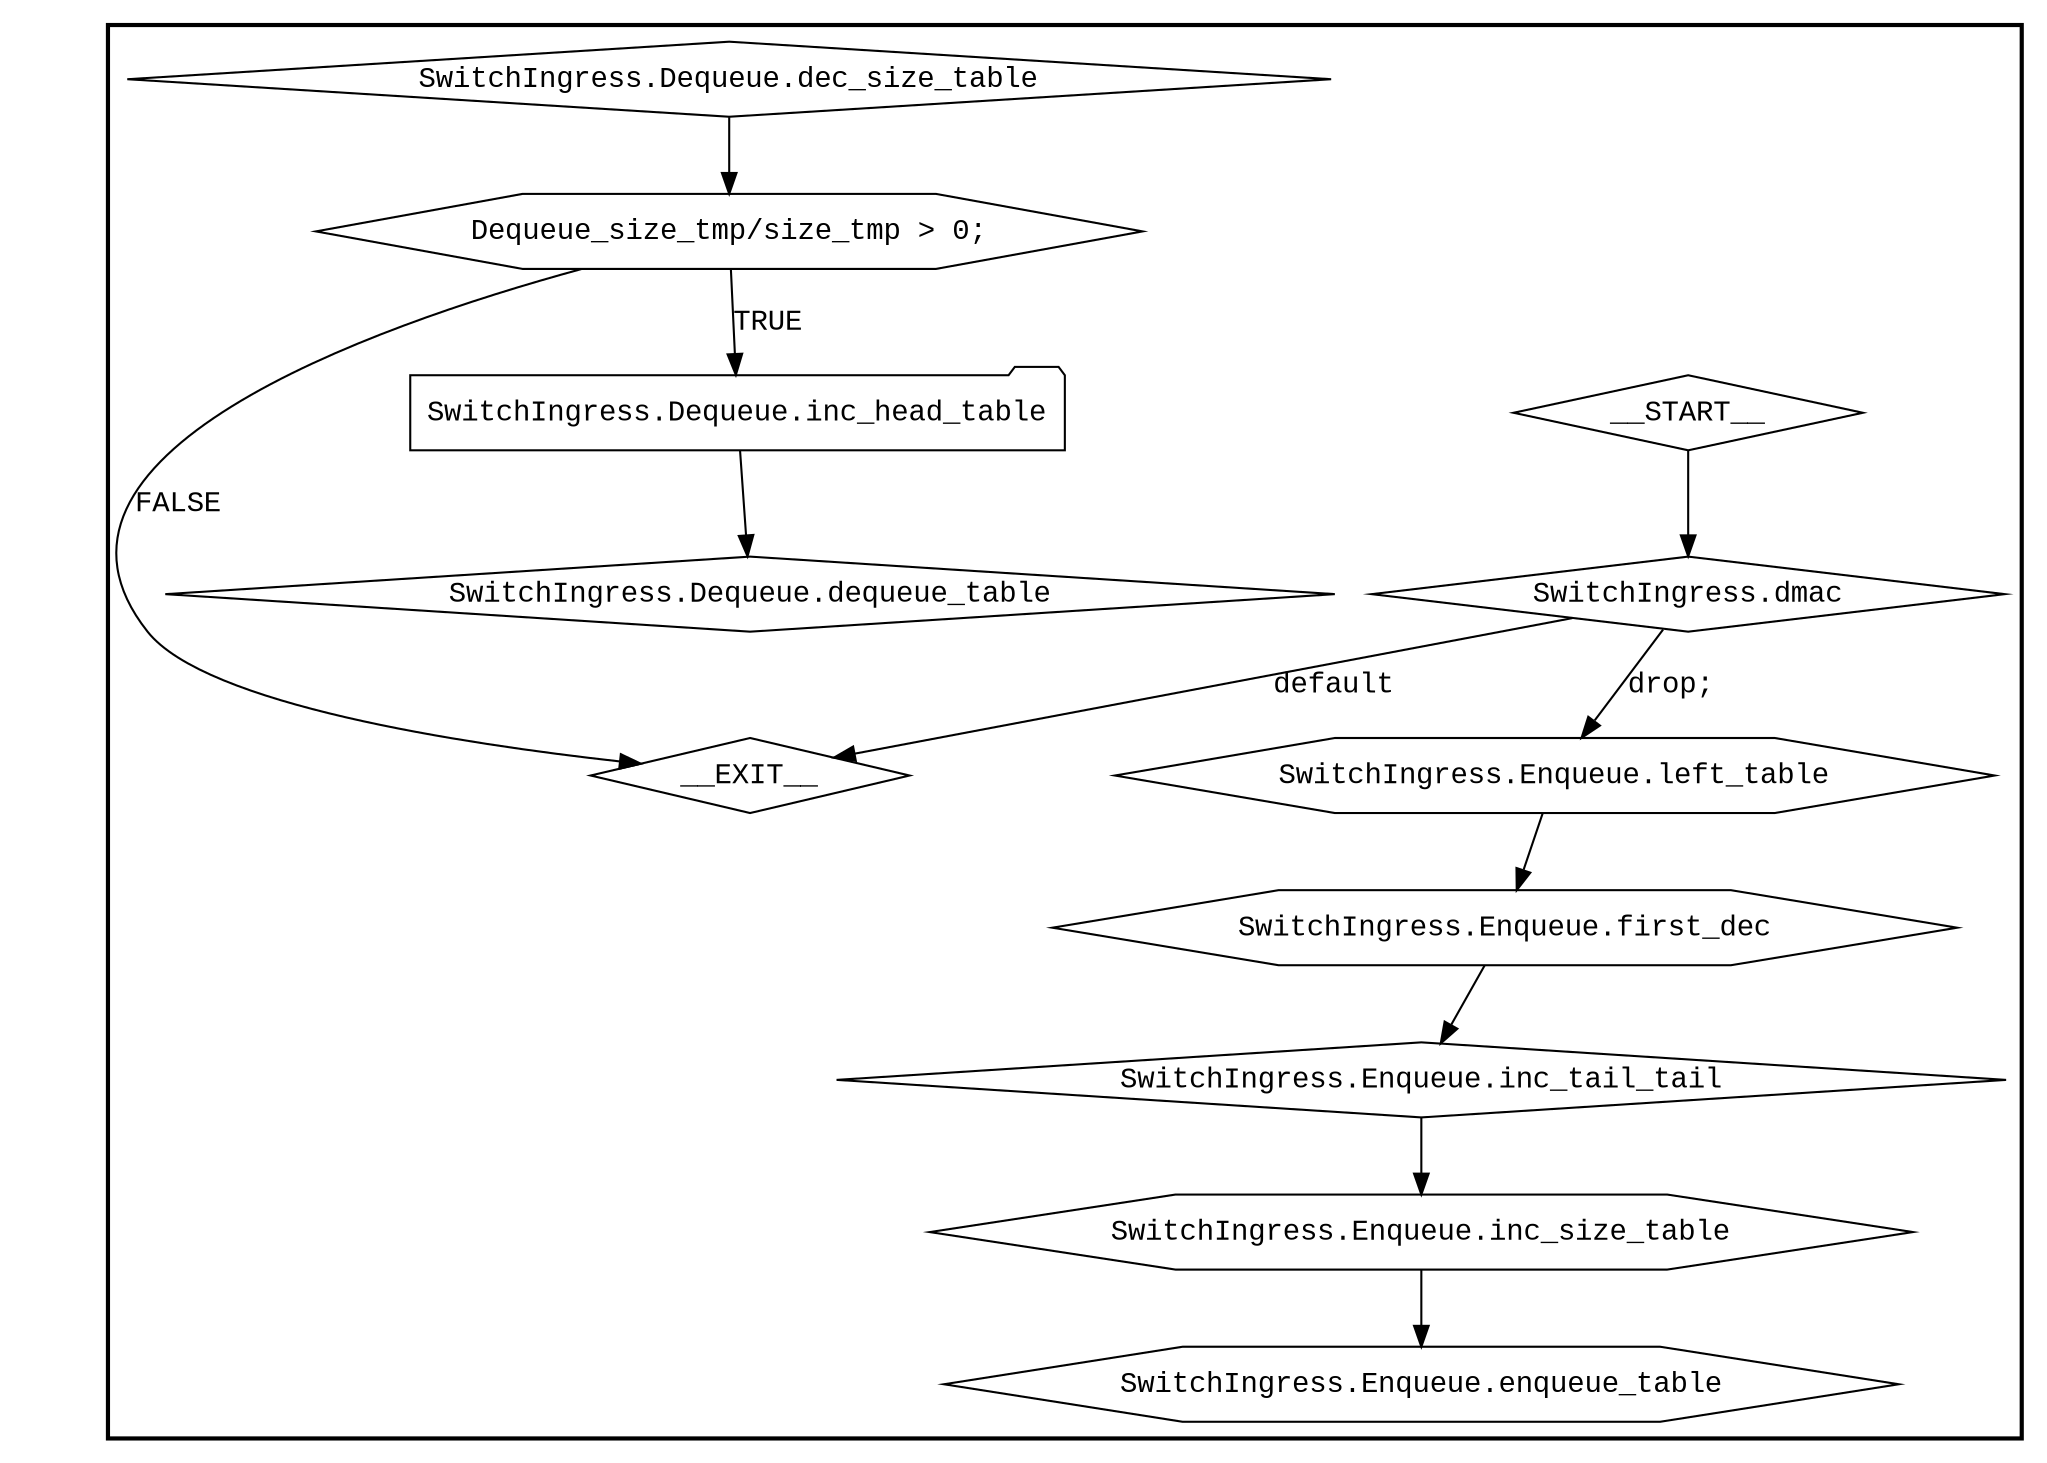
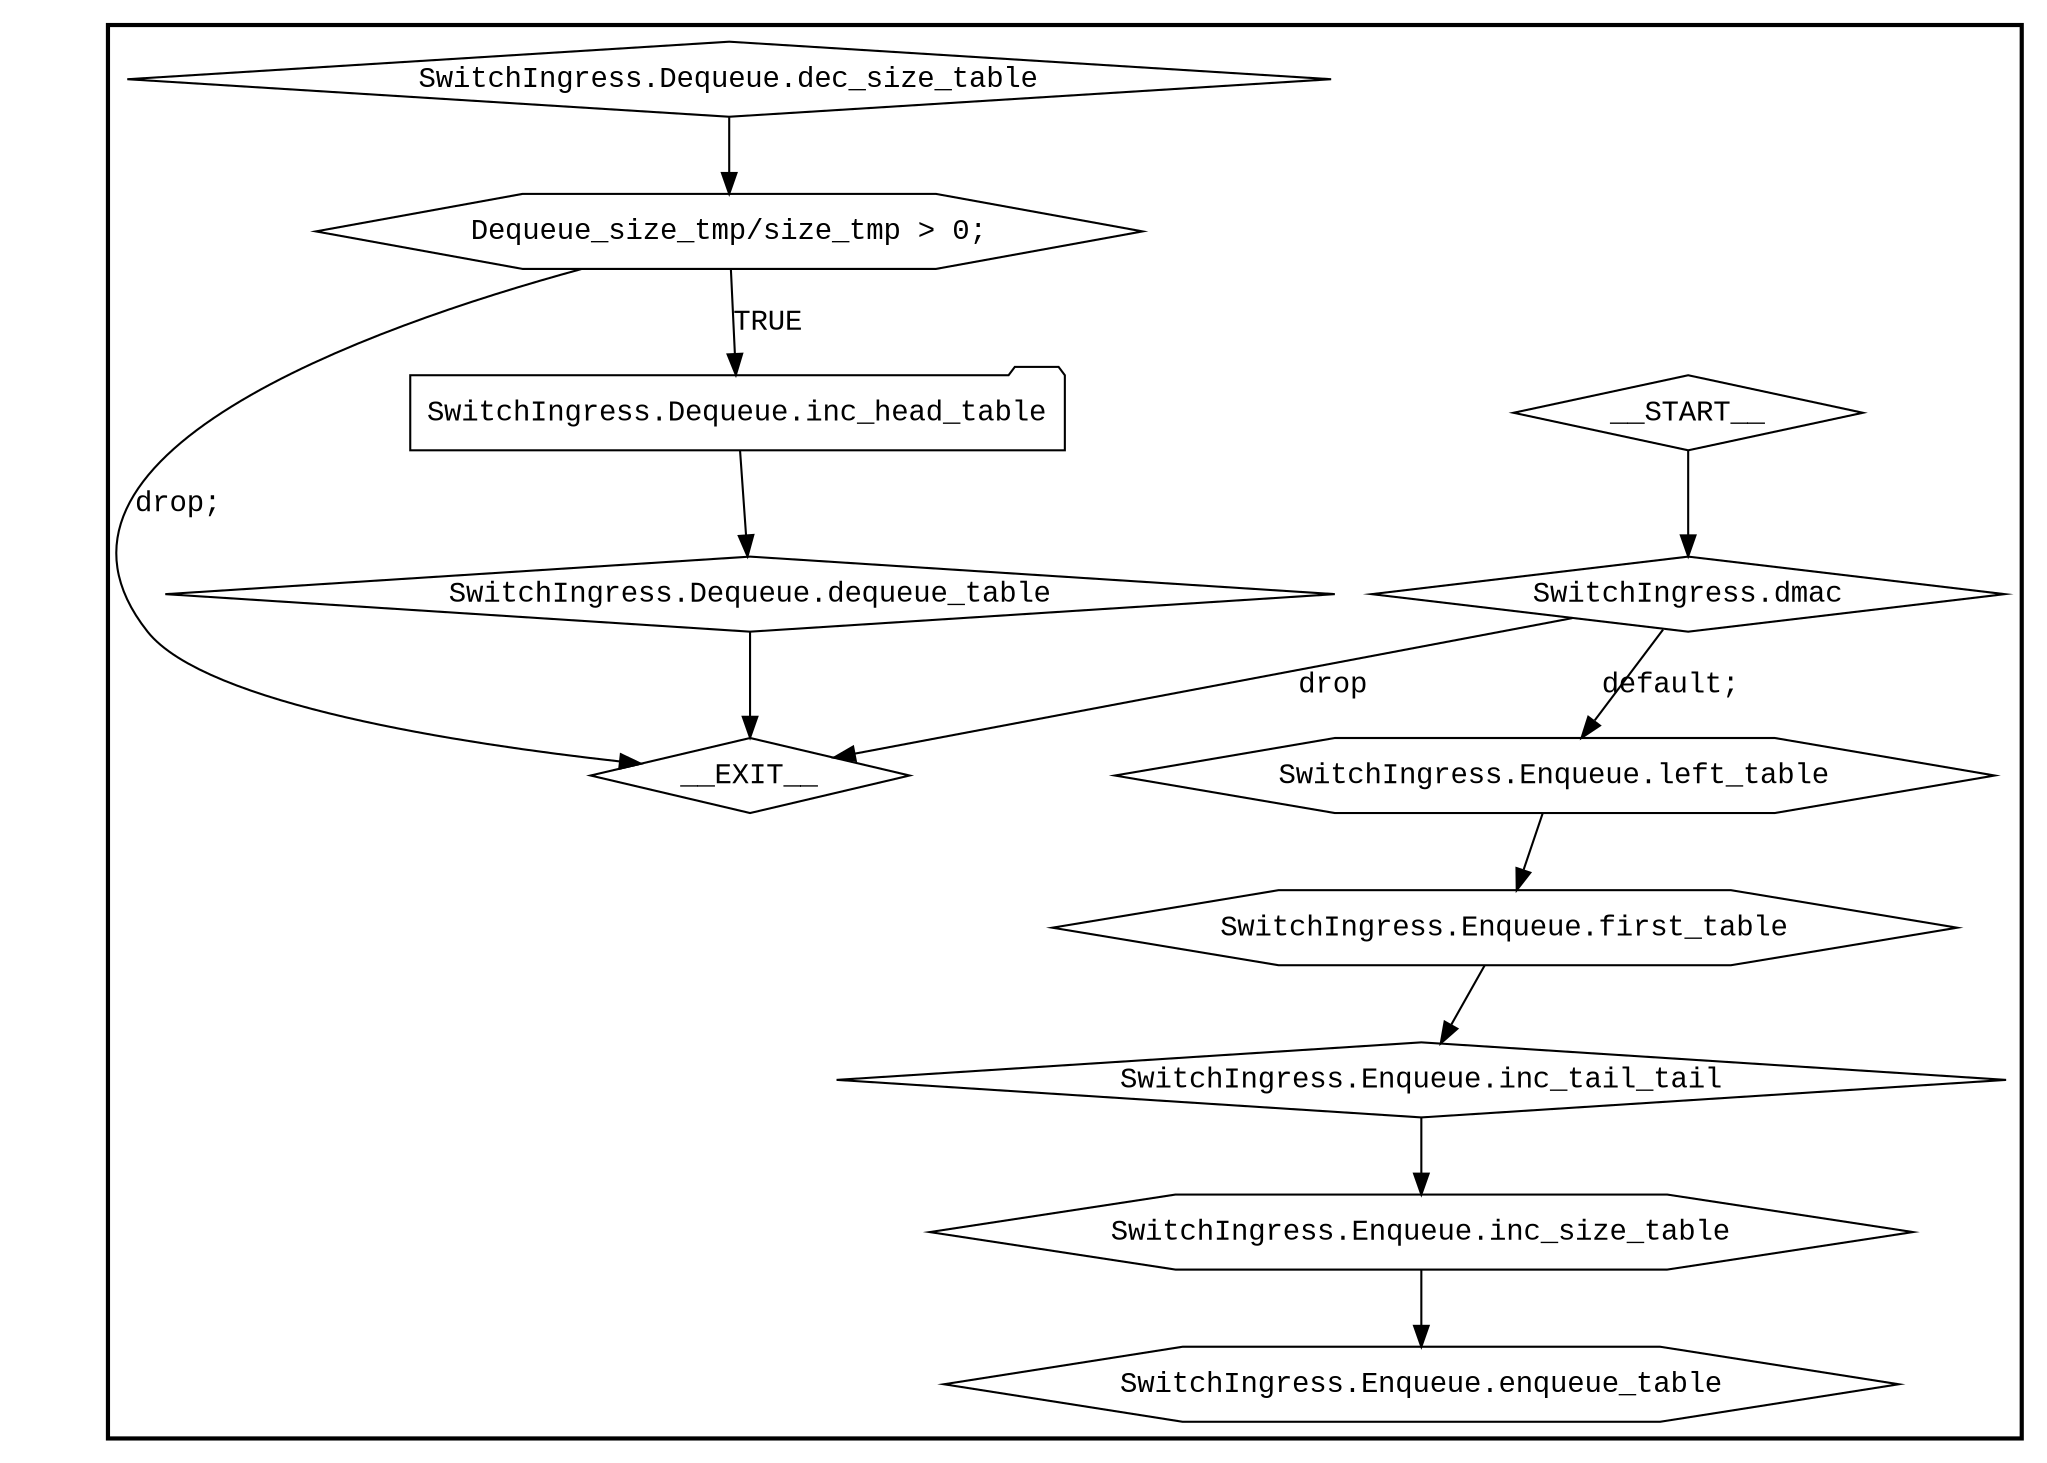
(179, 503) -> (179, 503)
none -> (750, 674)
(1334, 685) -> (1334, 685)
(1672, 685) -> (1672, 685)
(1505, 928) -> (1505, 928)
